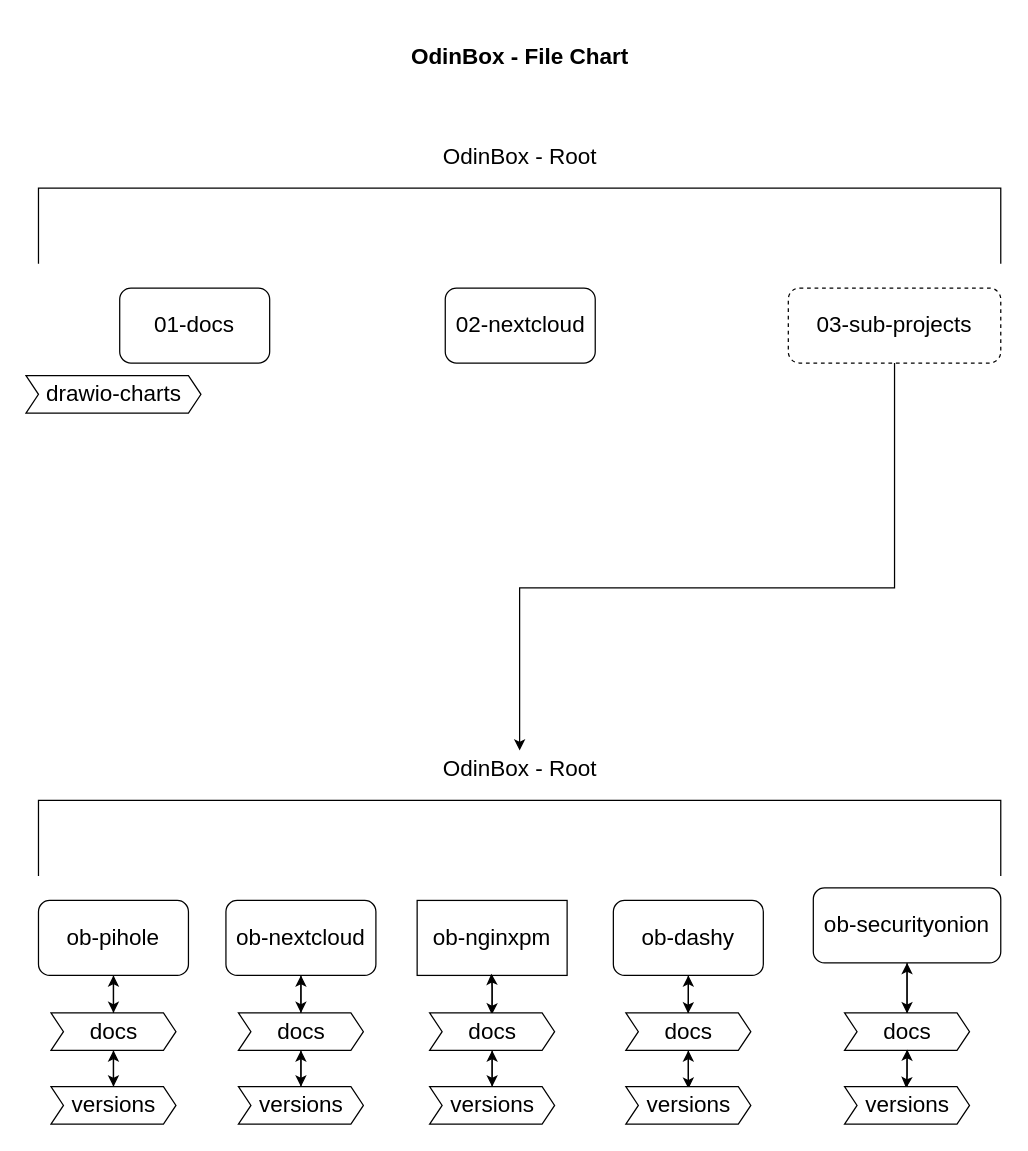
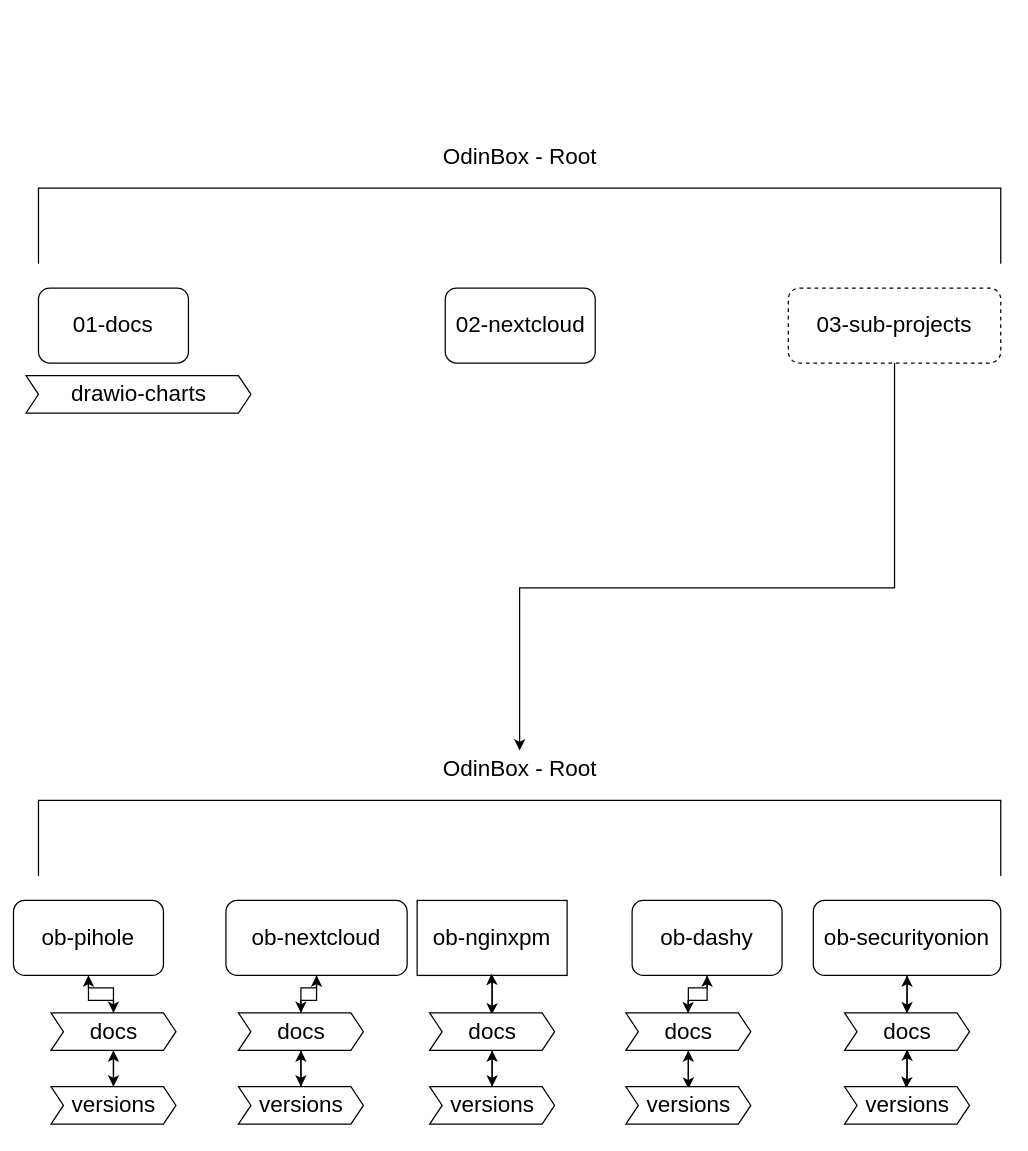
(520, 57) -> none
(194, 326) -> (113, 326)
(113, 394) -> (138, 394)
(907, 926) -> (907, 938)
(113, 938) -> (88, 938)
(301, 938) -> (316, 938)
(688, 938) -> (707, 938)
